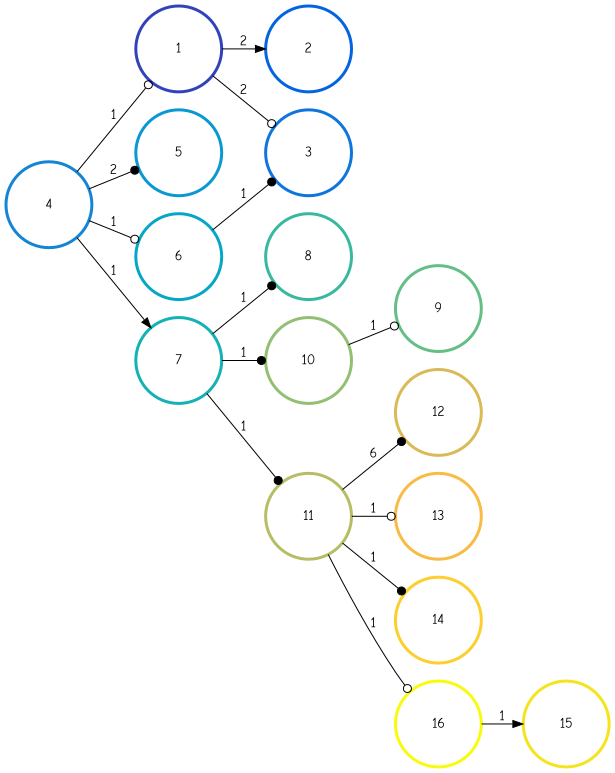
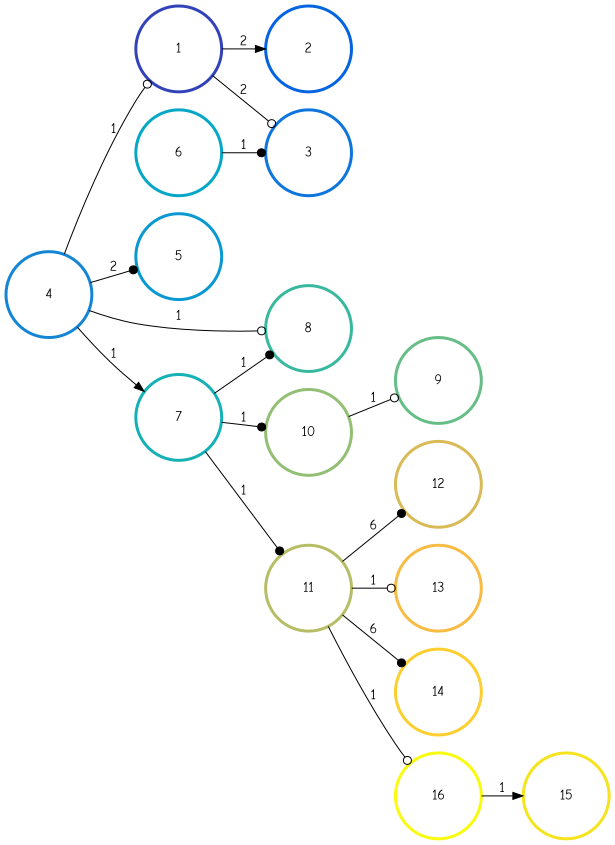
(110, 229) -> (172, 328)
(373, 558) -> (373, 630)
